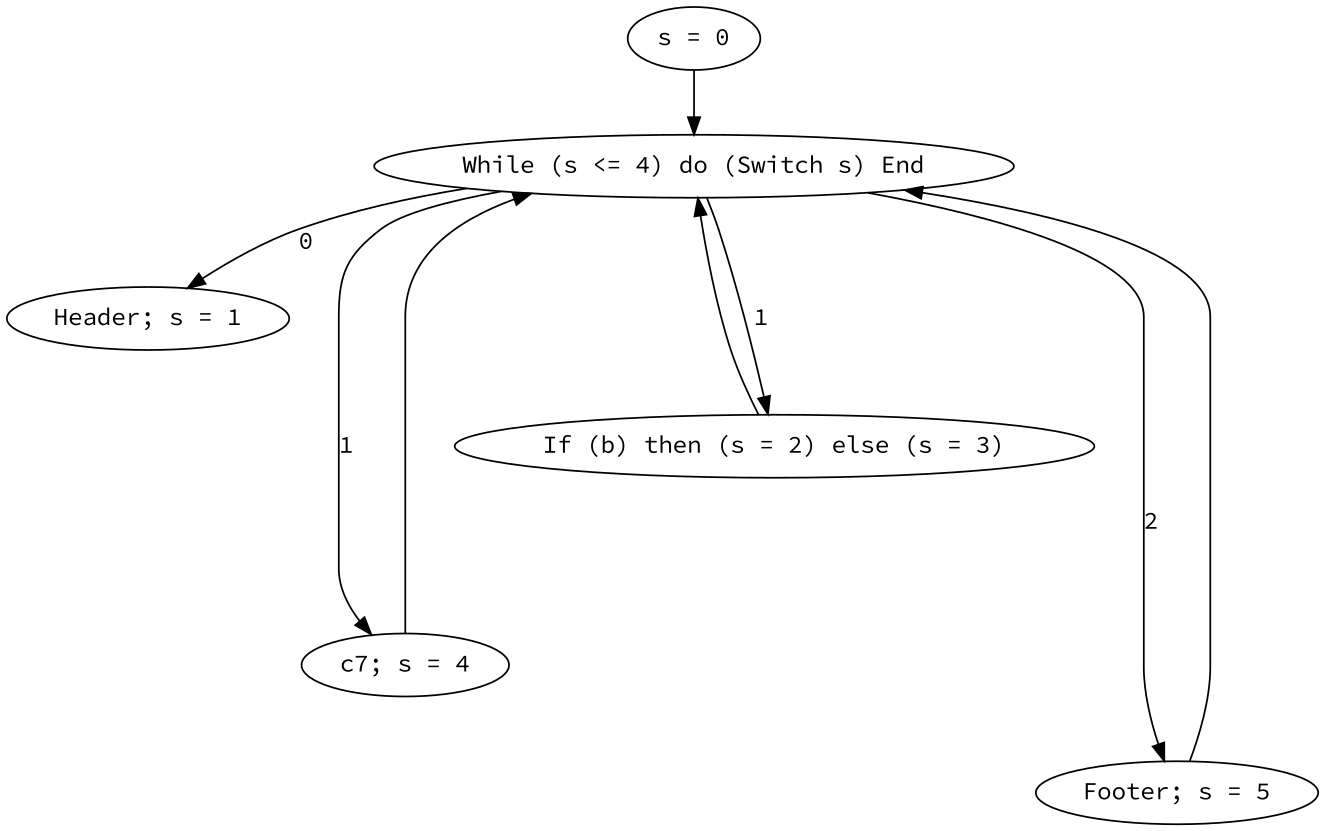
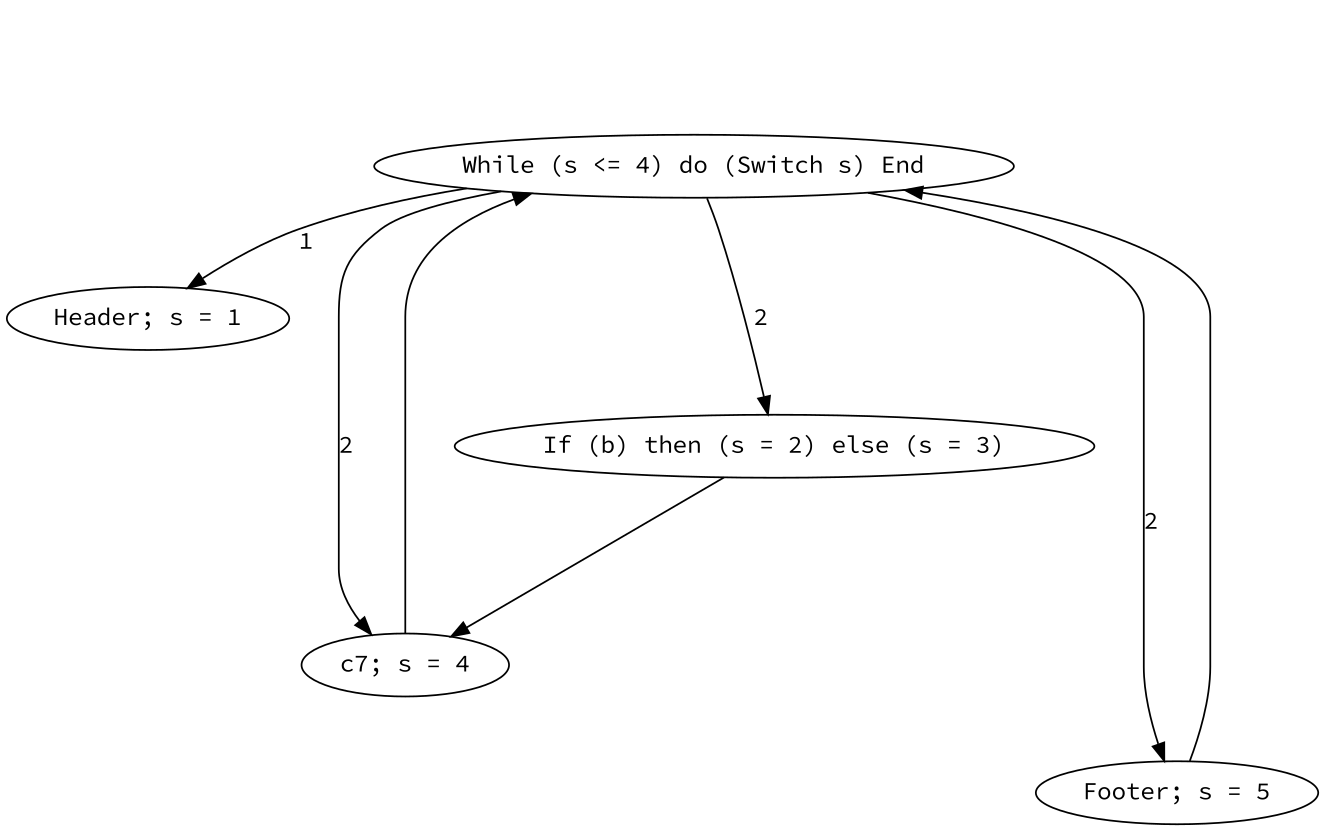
(694, 38) -> none
(306, 242) -> (306, 242)
(721, 318) -> (595, 552)
(761, 318) -> (761, 318)
(347, 446) -> (347, 446)
